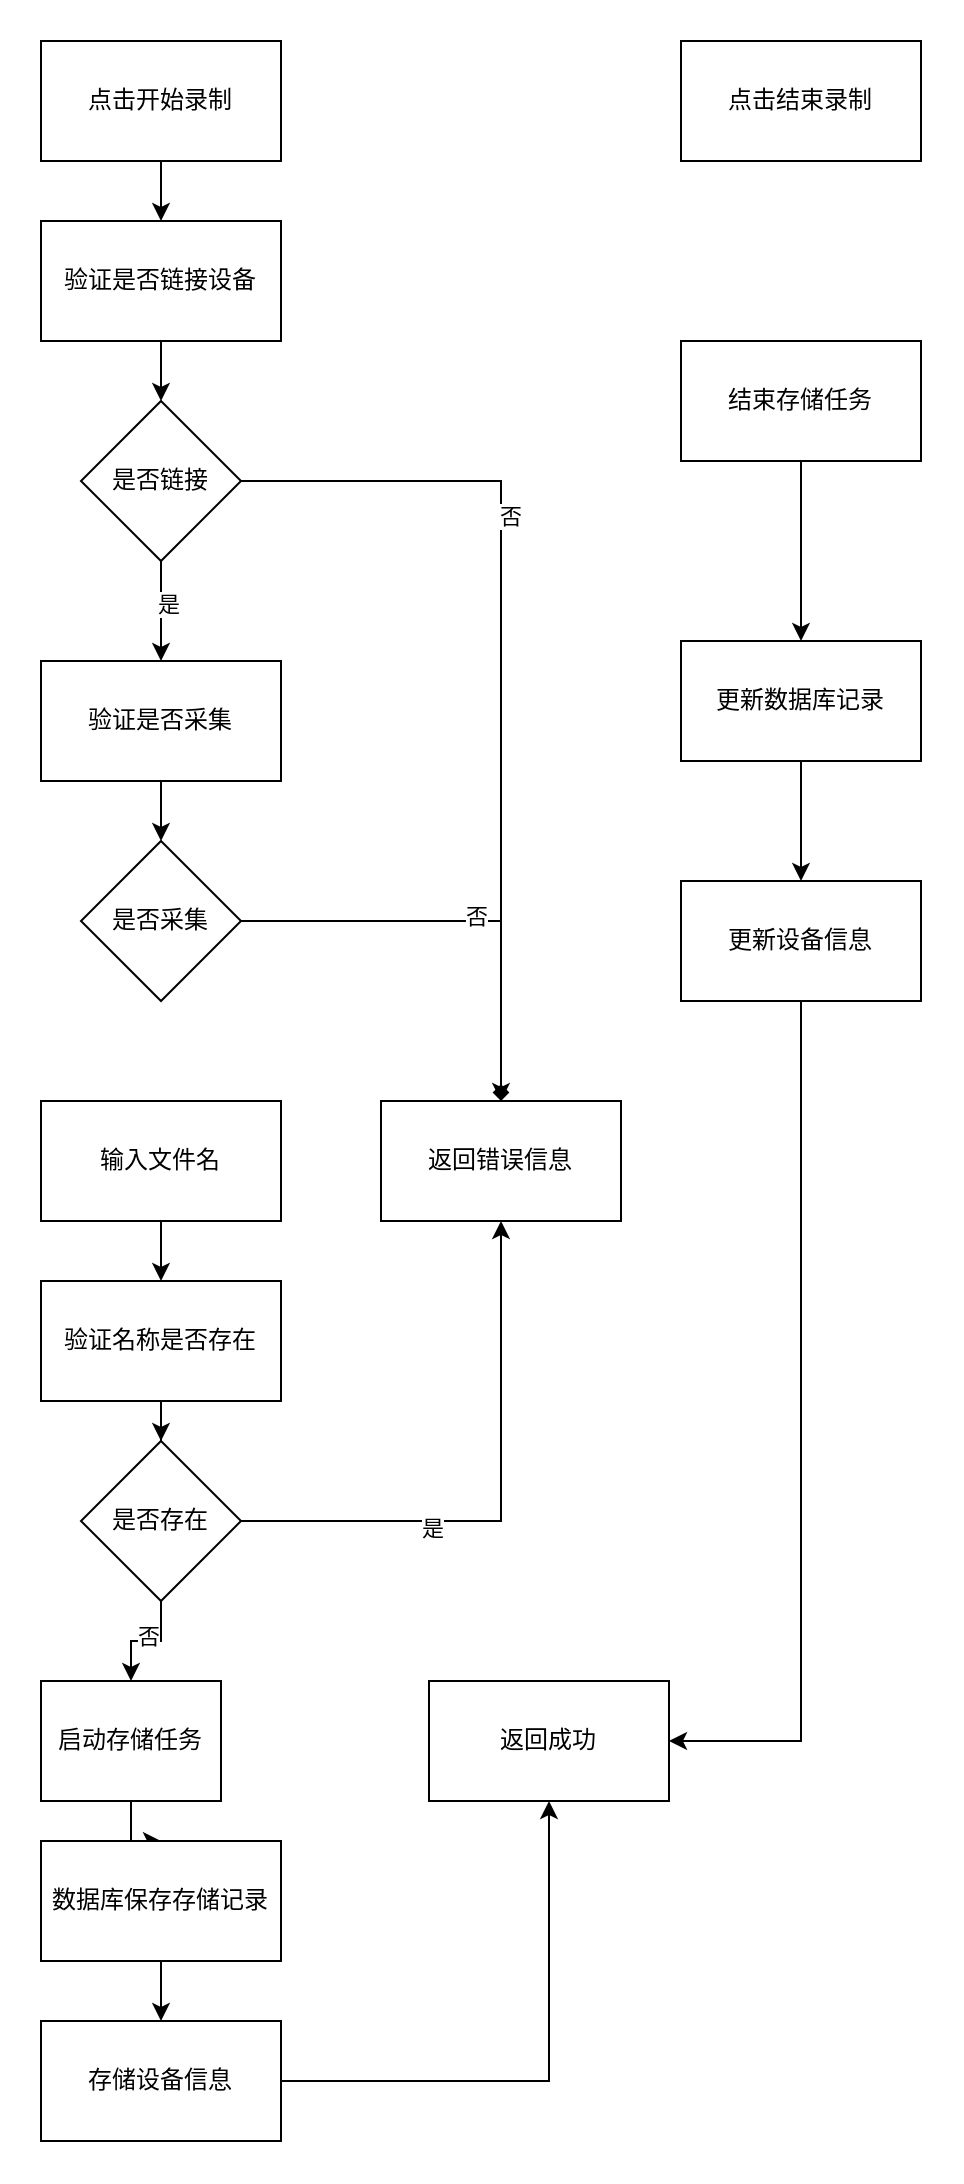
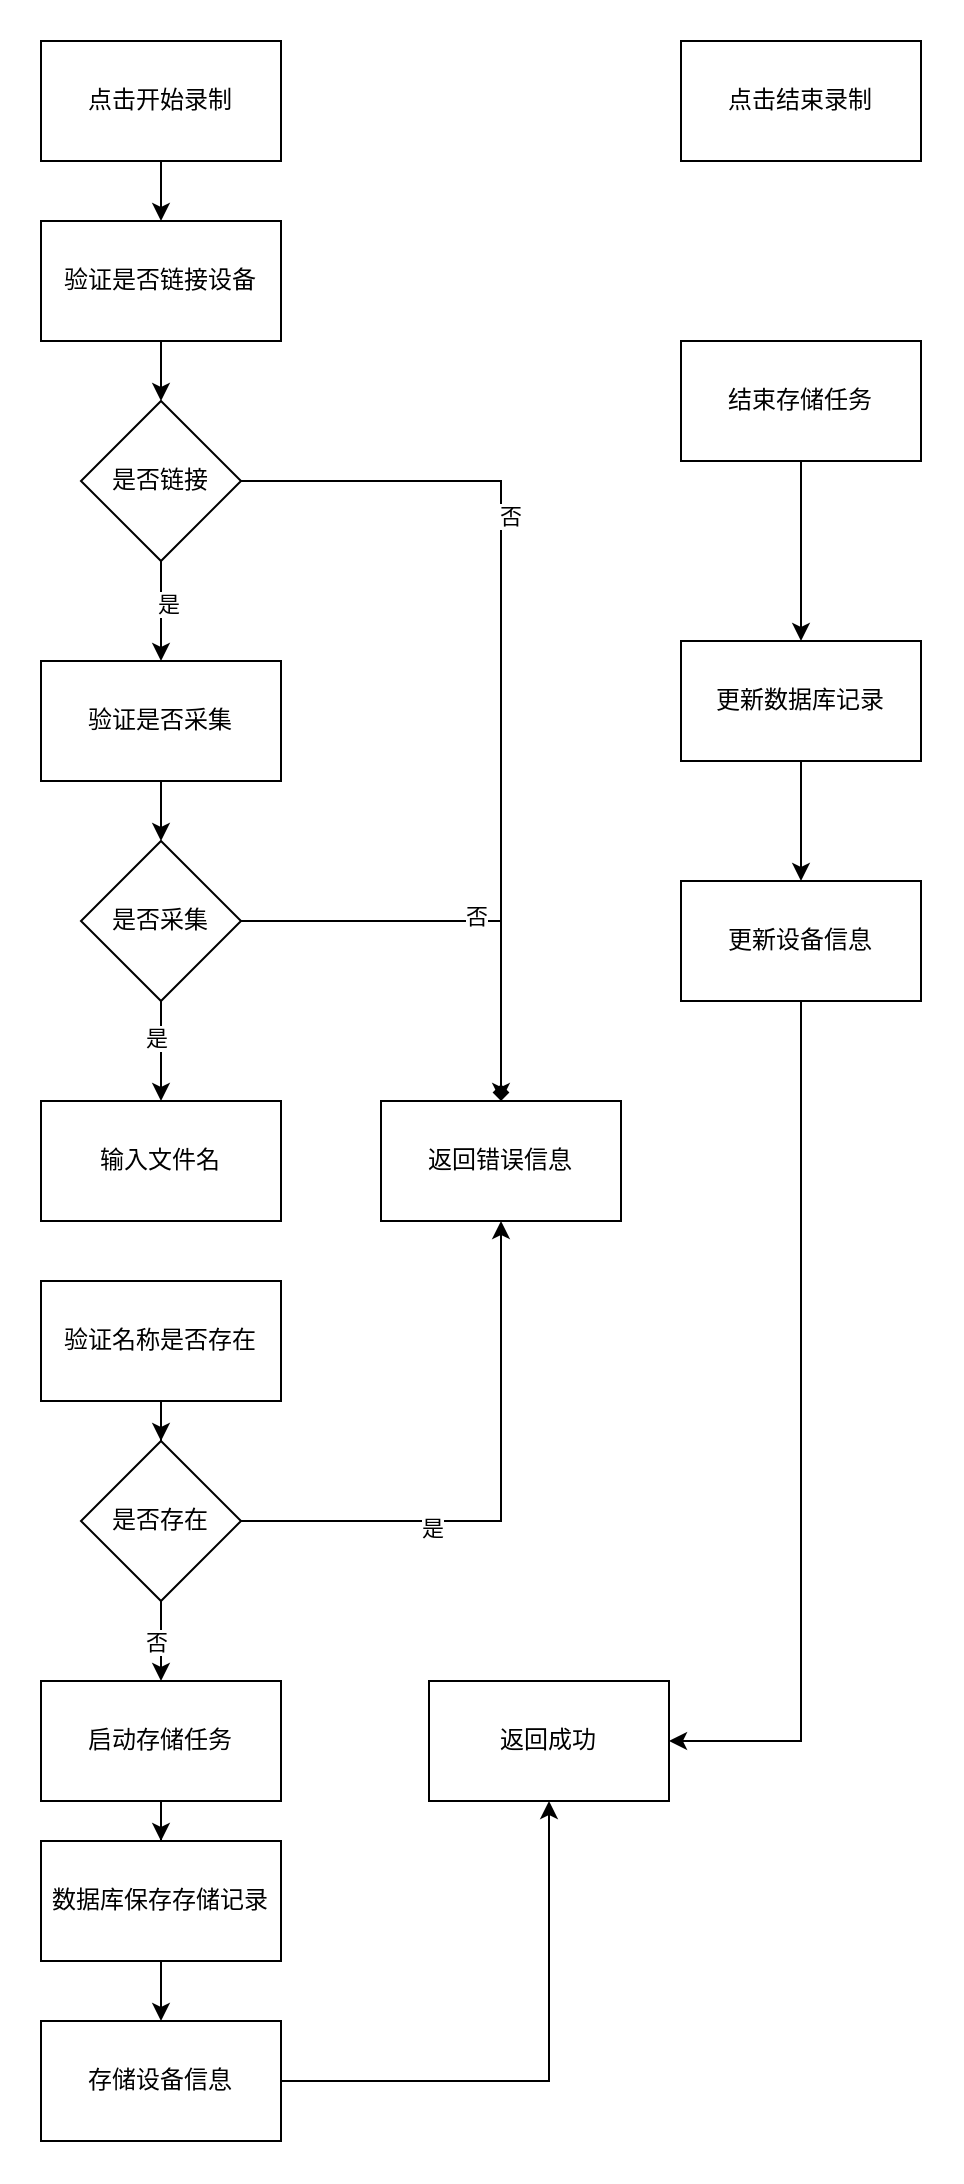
none -> (161, 1044)
(161, 1258) -> none
(131, 1741) -> (161, 1741)
